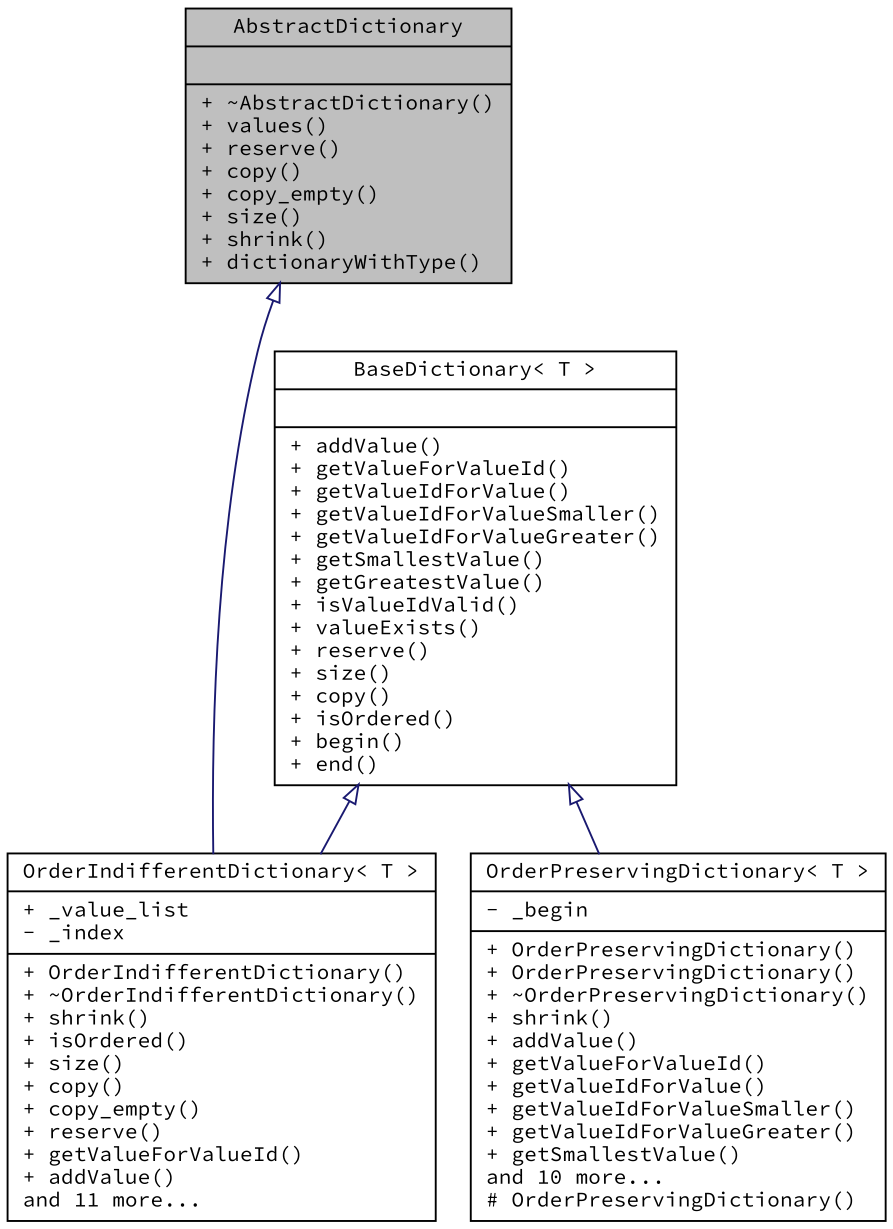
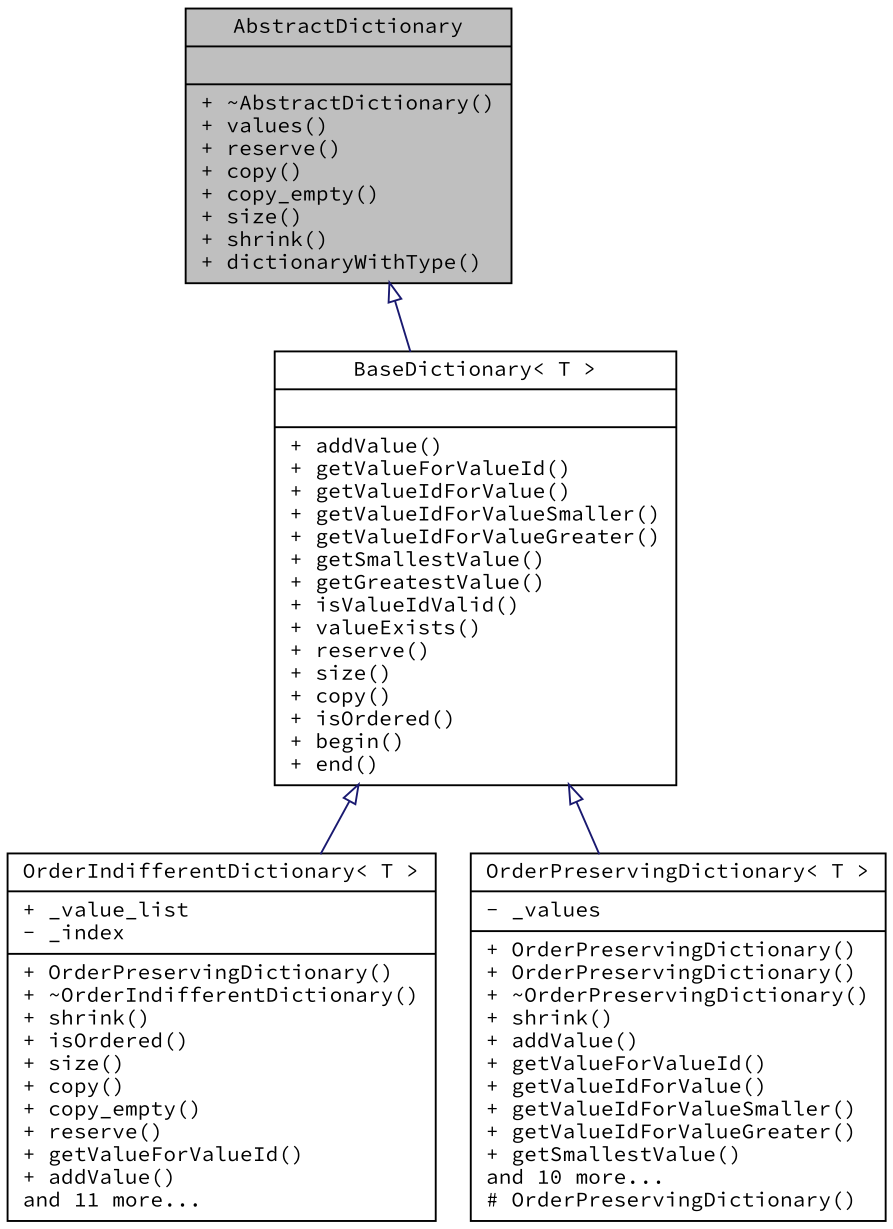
(223, 575) -> (403, 326)
(538, 910) -> (544, 910)
(215, 973) -> (208, 973)
